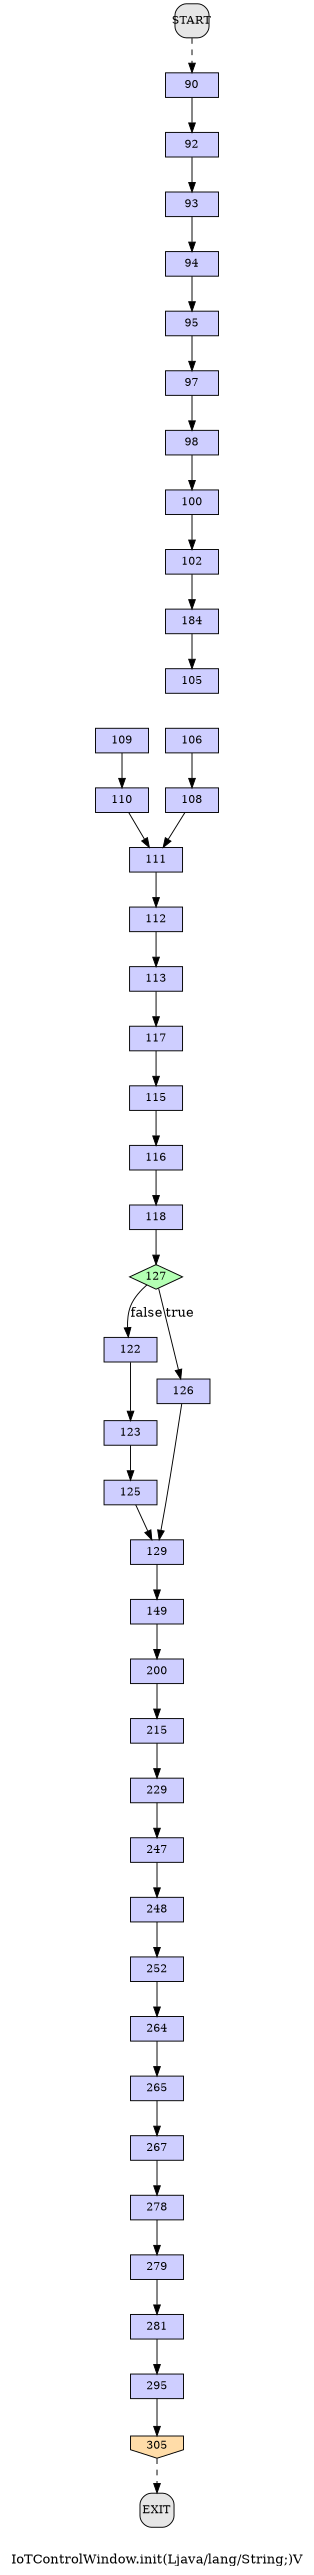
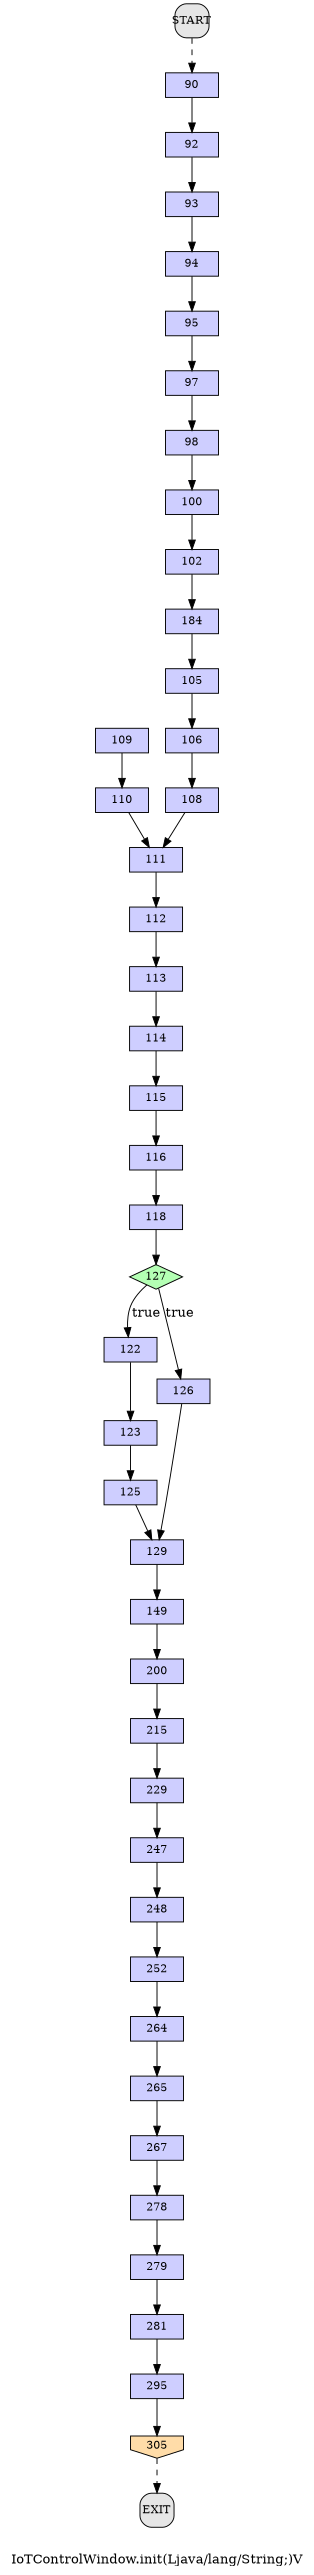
none -> (192, 706)
(156, 1039) -> (156, 1039)
(147, 1313) -> (147, 1313)
